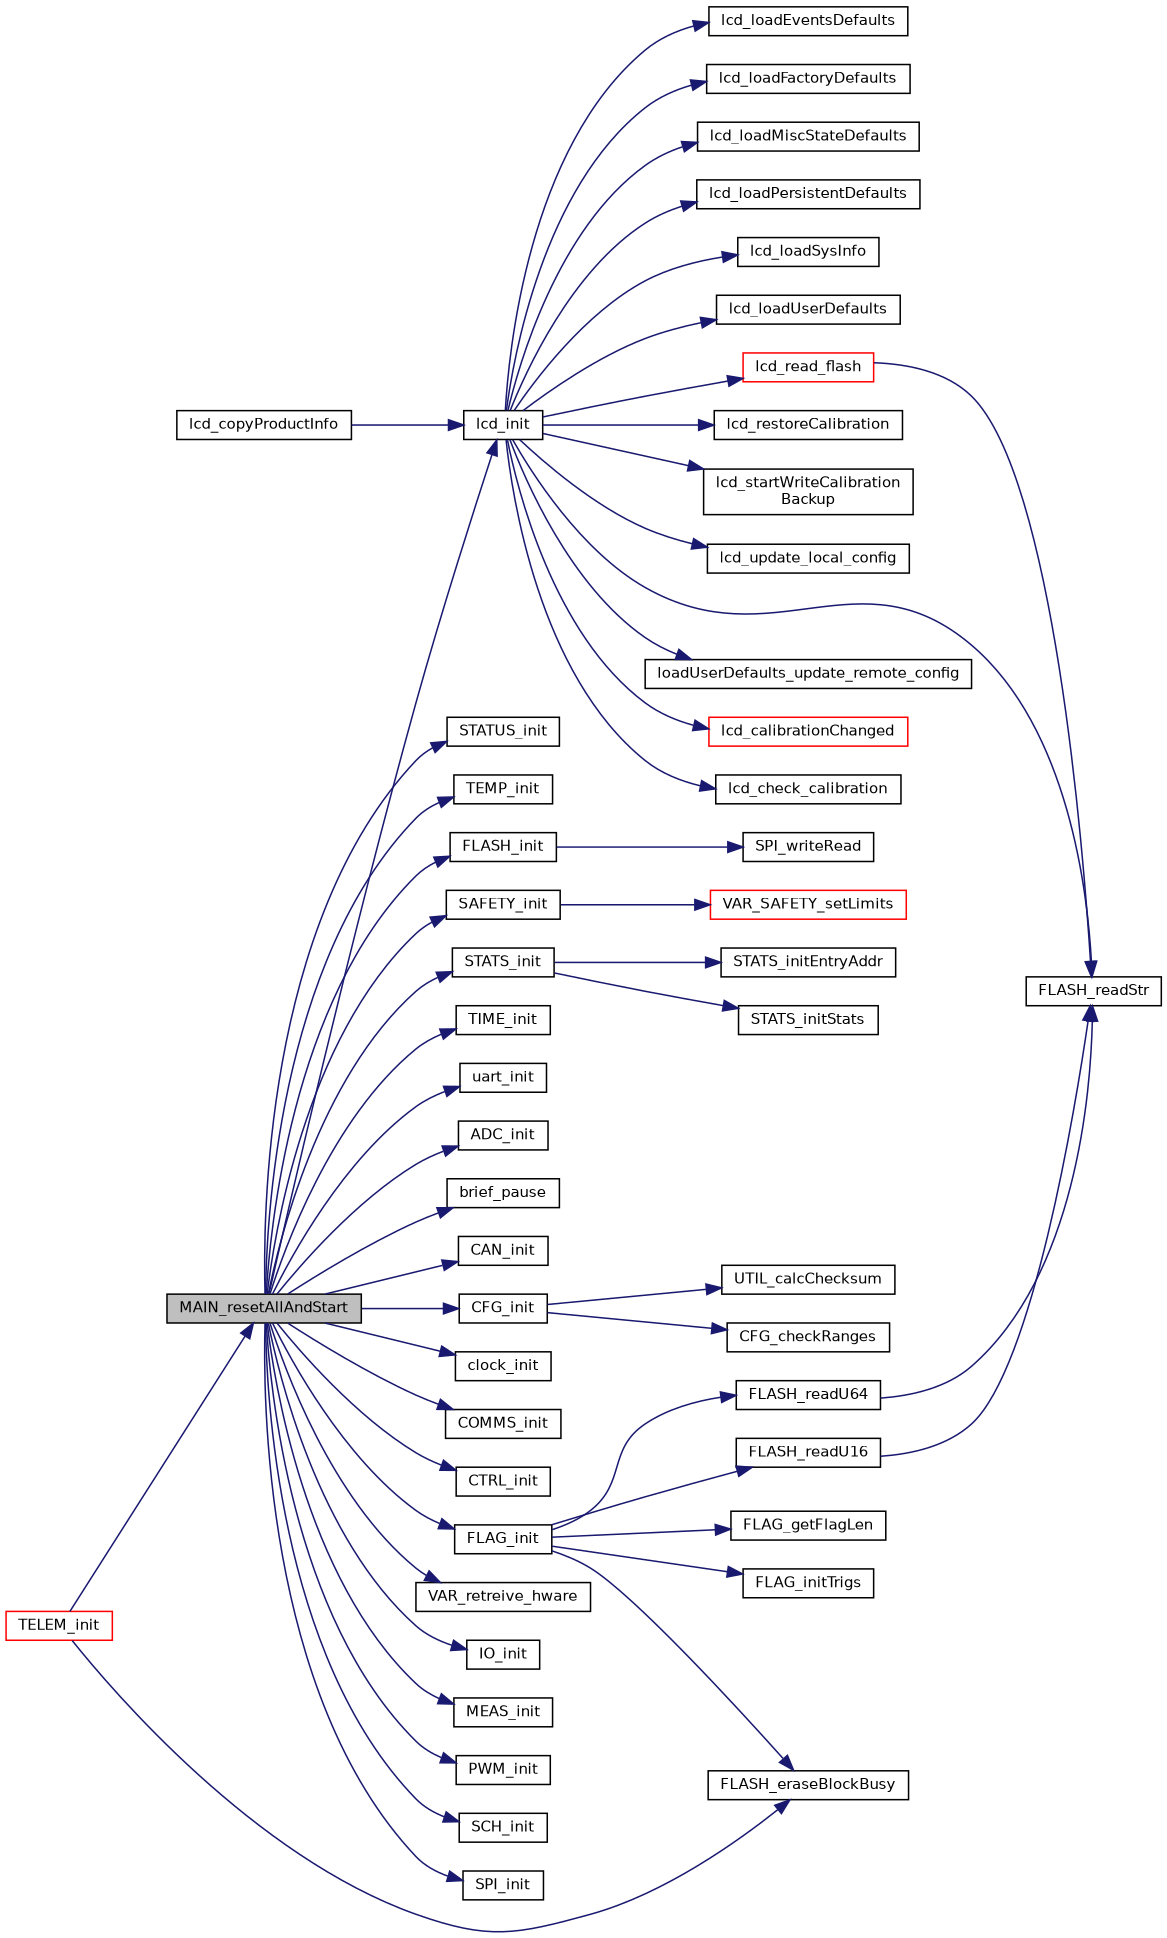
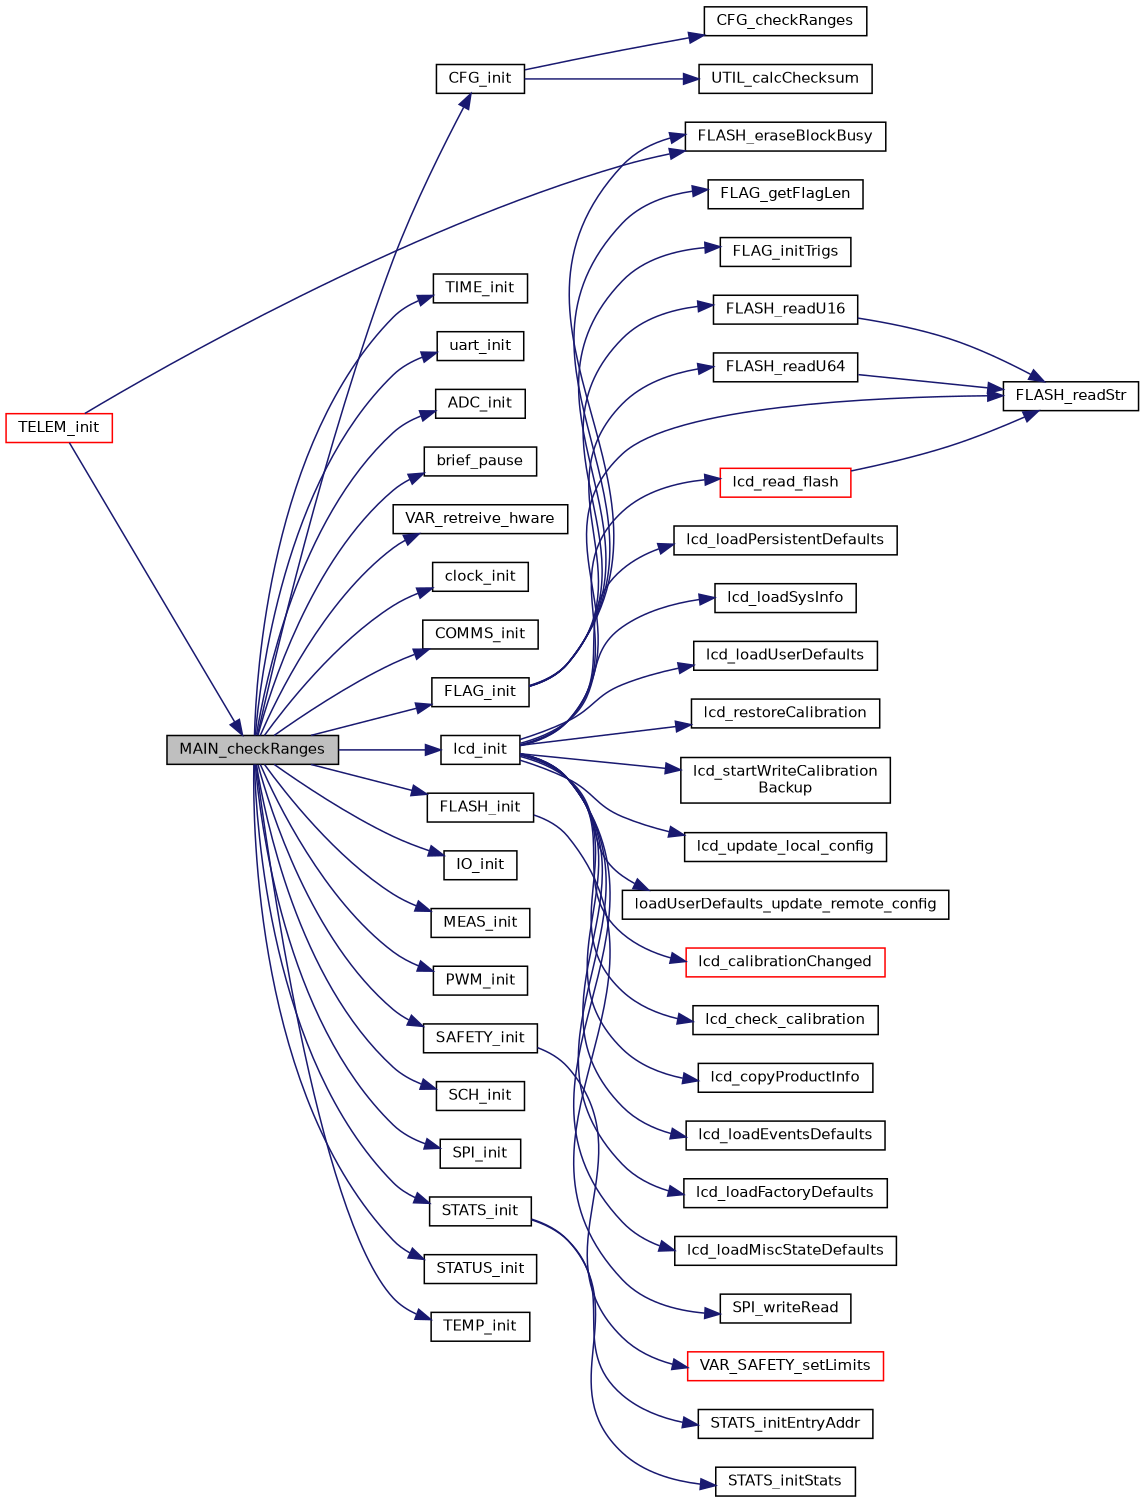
(400, 425) -> (592, 922)
(503, 1251) -> none
(264, 1309) -> (253, 750)
(503, 1482) -> none
